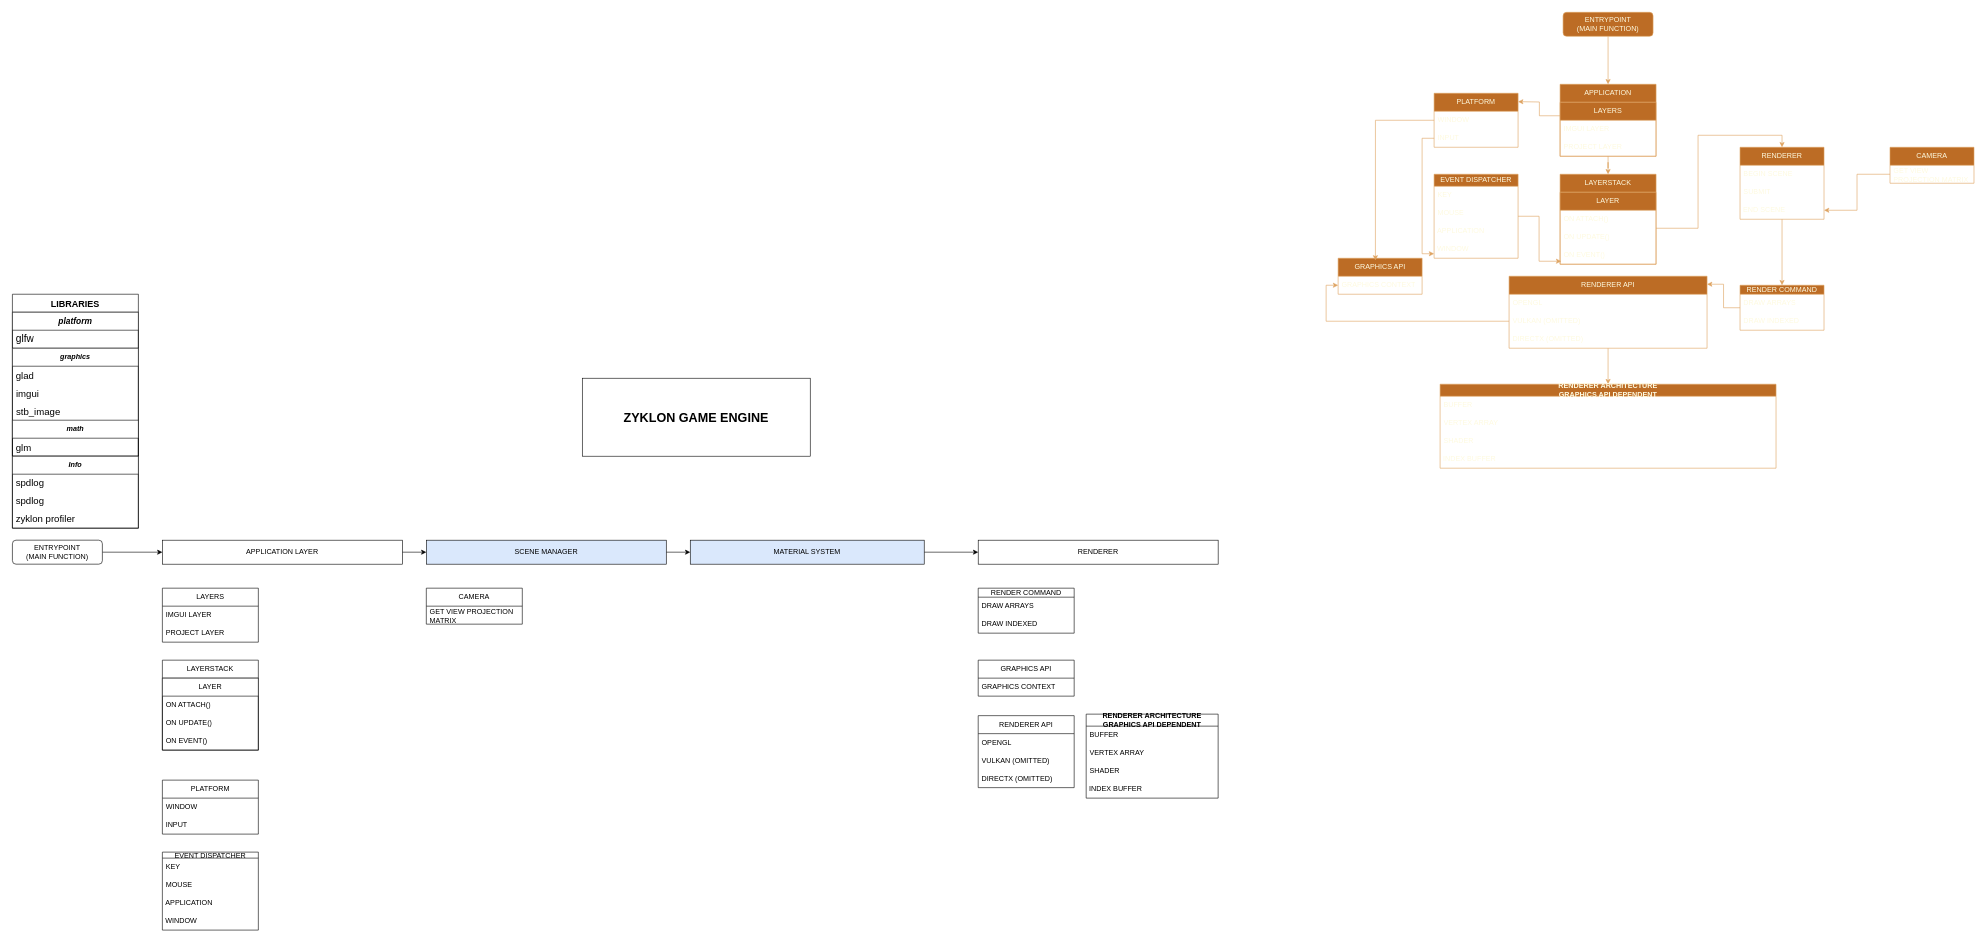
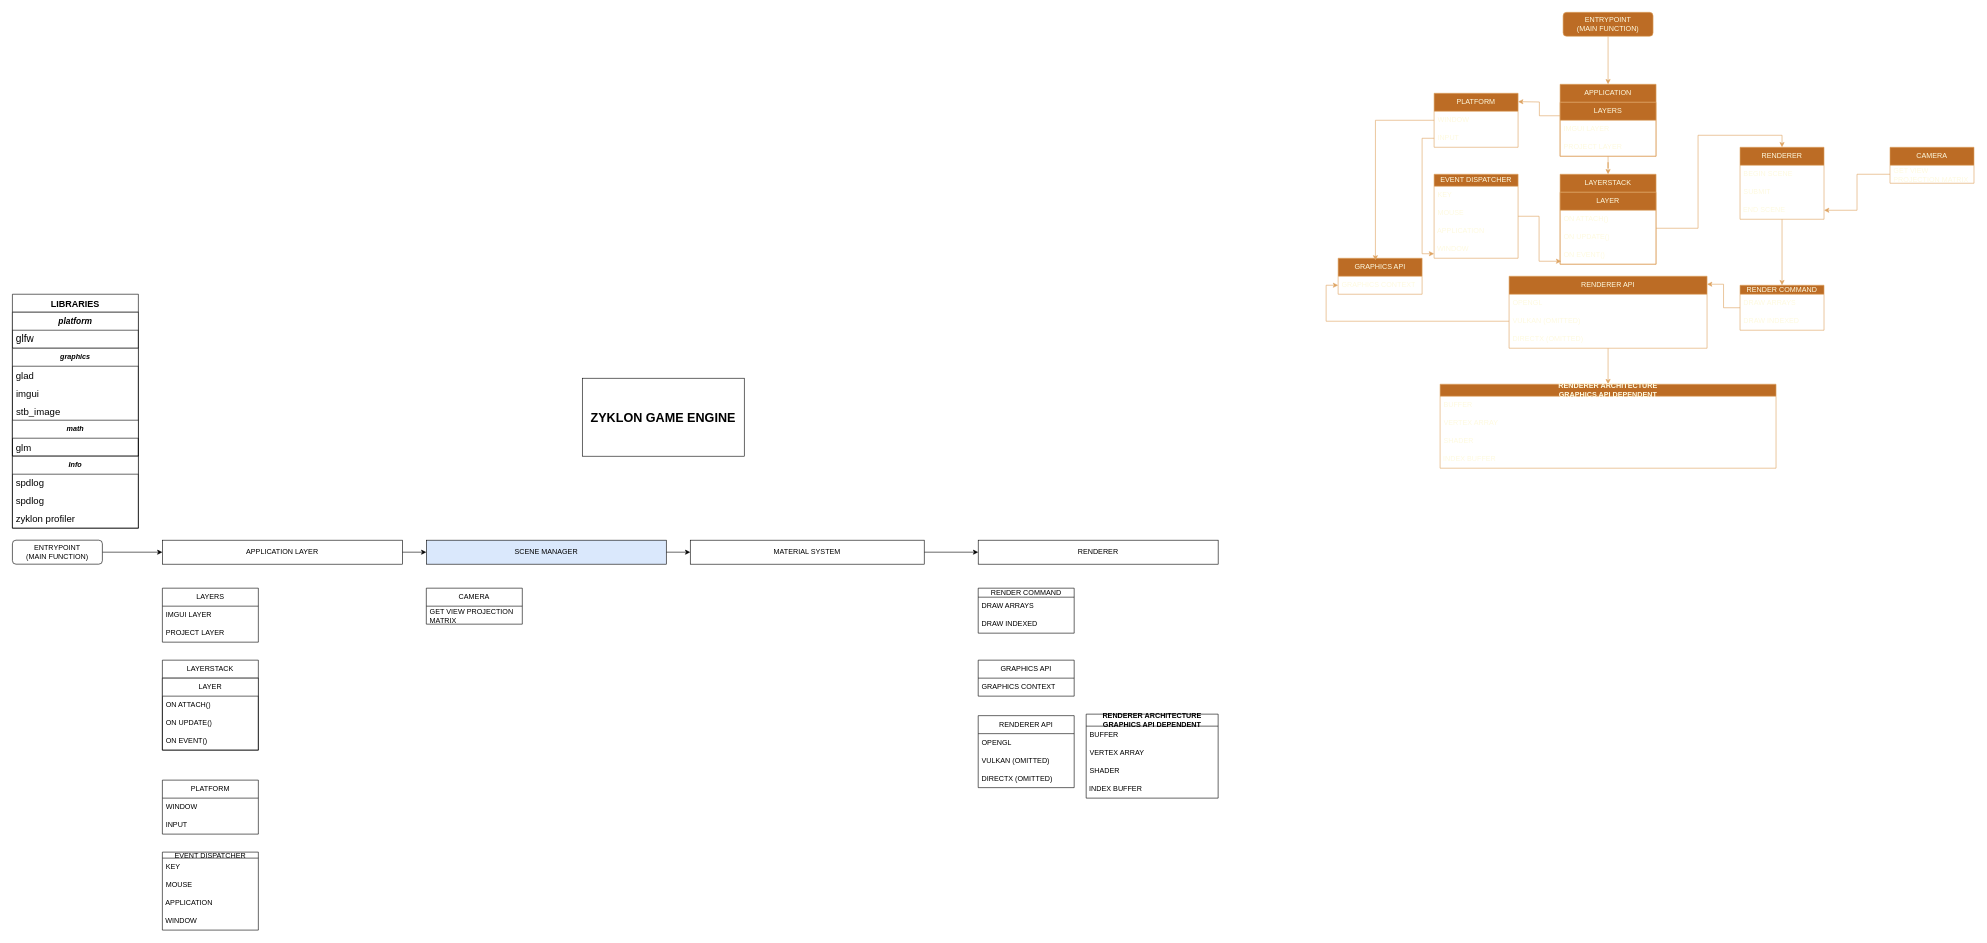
(696, 417) -> (663, 417)
(807, 552) -> (807, 552)
